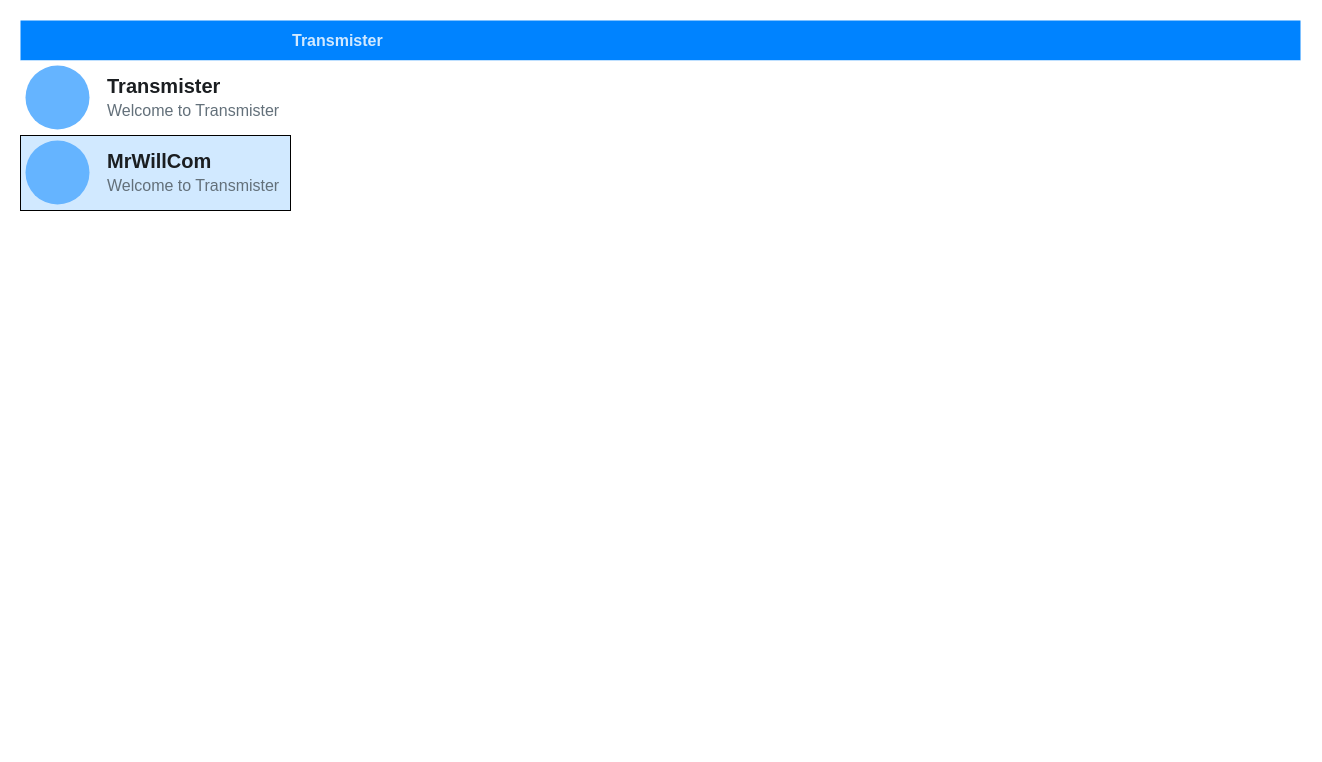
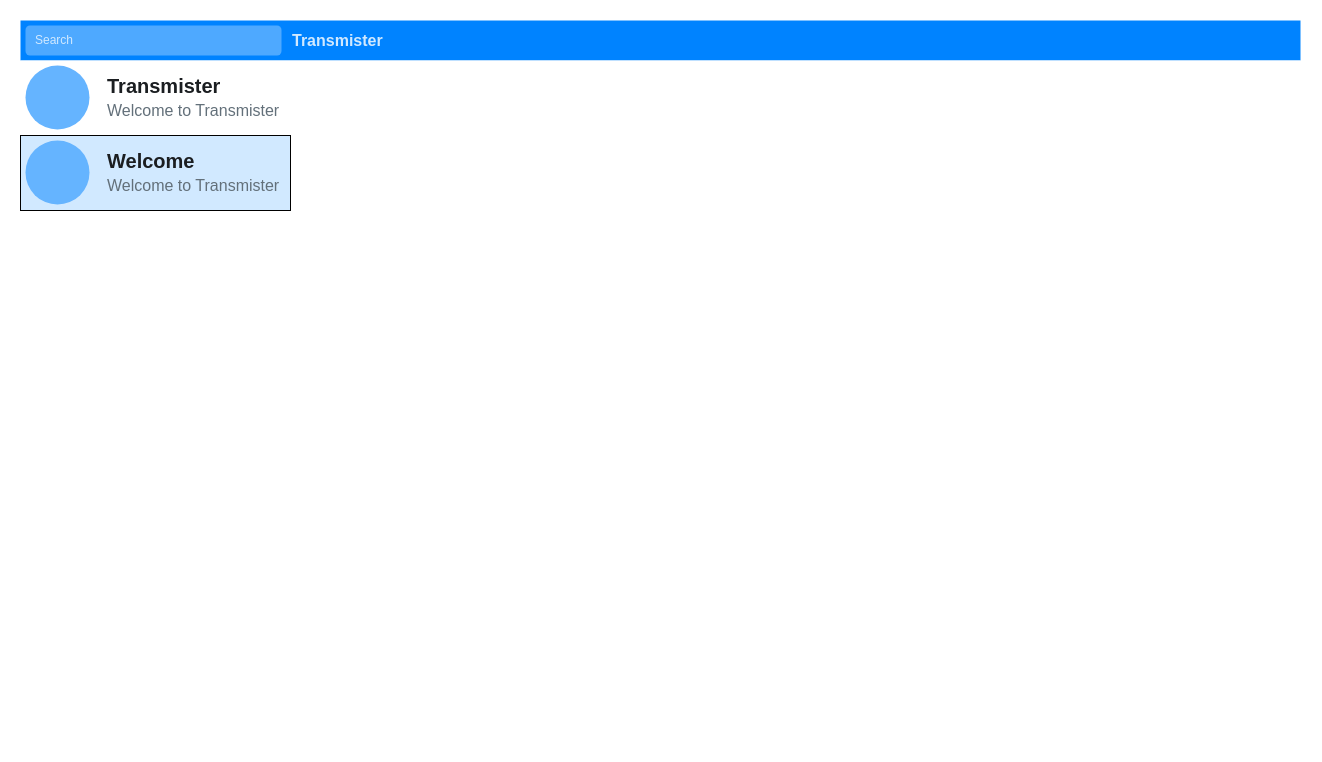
none -> (154, 41)
(150, 161) -> (144, 161)
